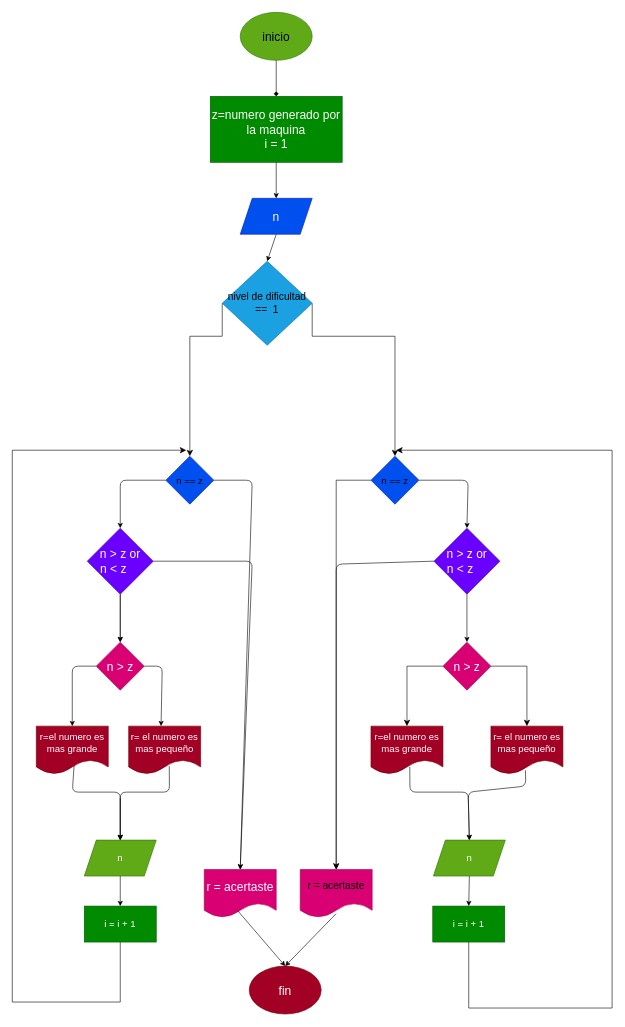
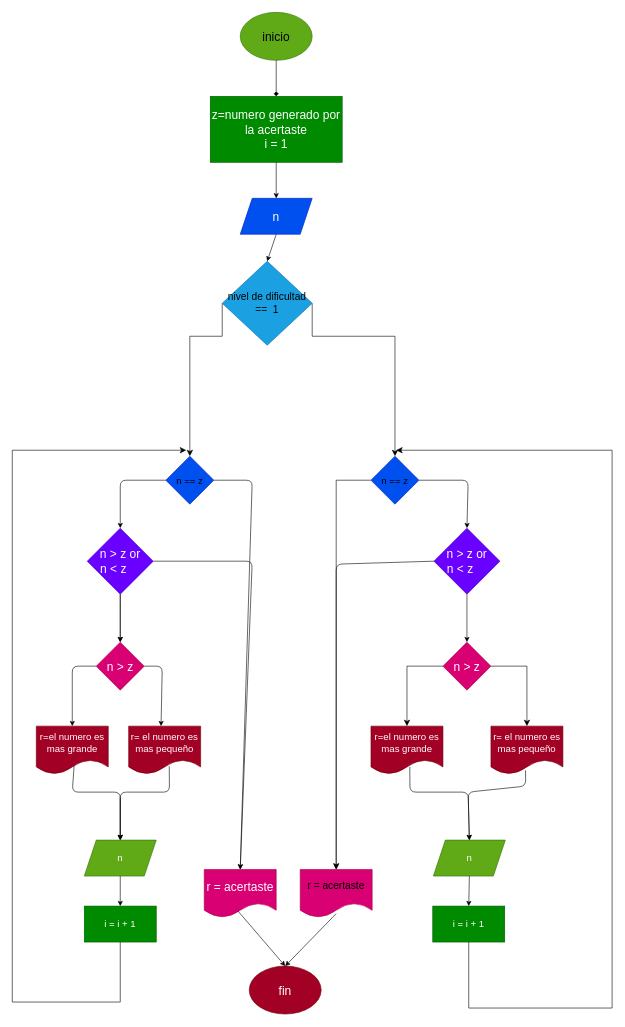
(276, 129) -> (276, 129)
